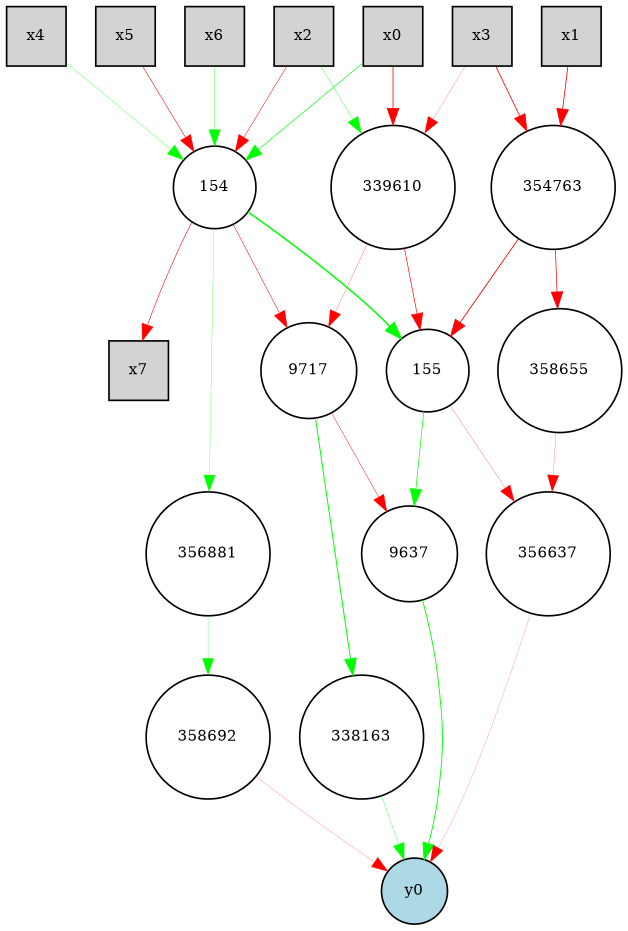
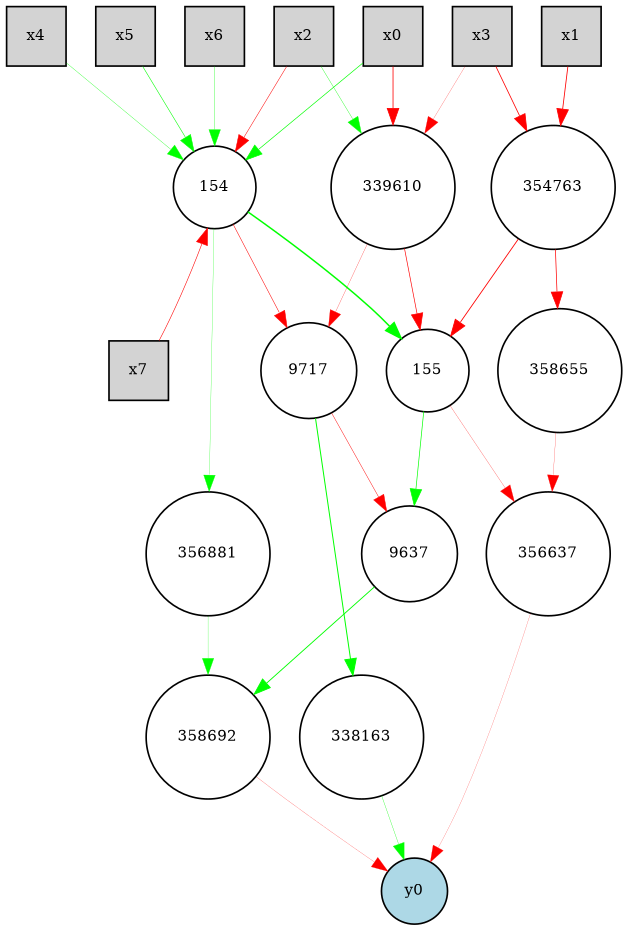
(164, 102) -> (164, 102)
(168, 273) -> (182, 293)
(442, 721) -> (321, 635)
